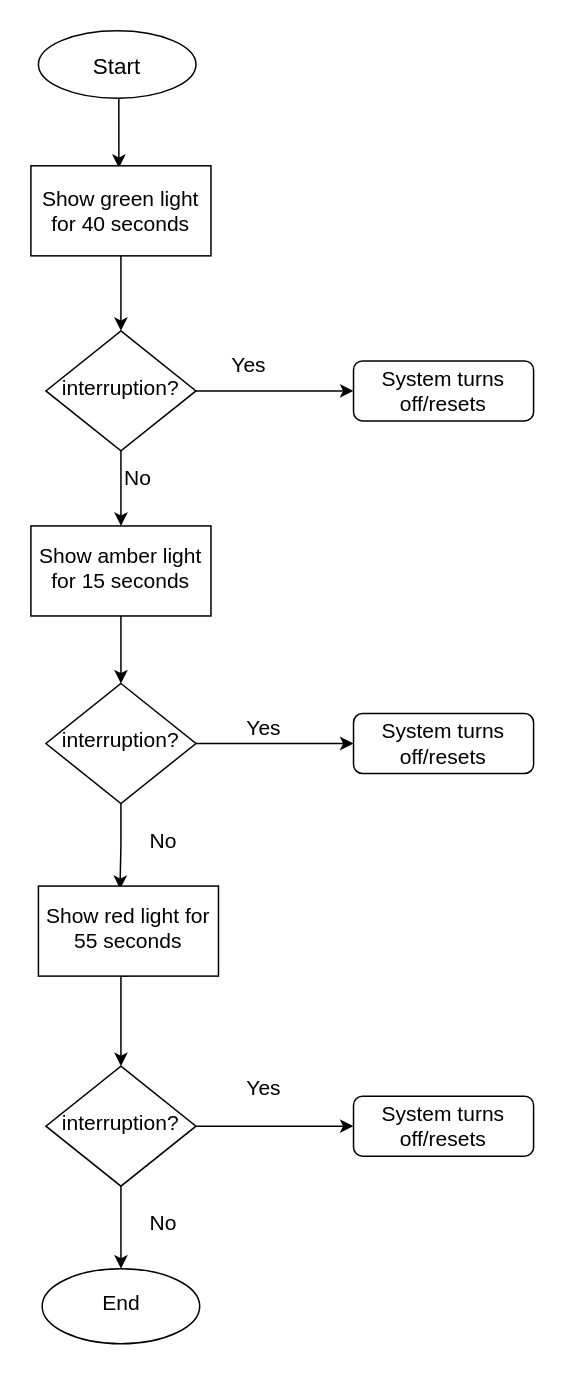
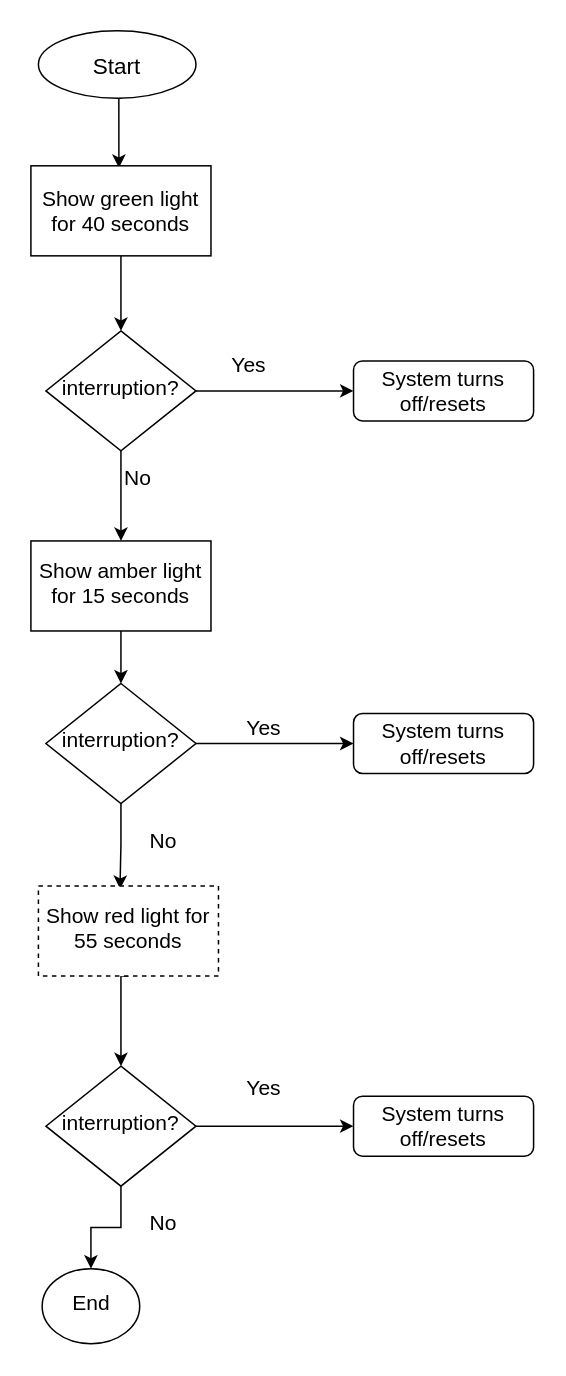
(121, 571) -> (121, 586)
(128, 931) -> (128, 931)
(121, 1306) -> (91, 1306)
